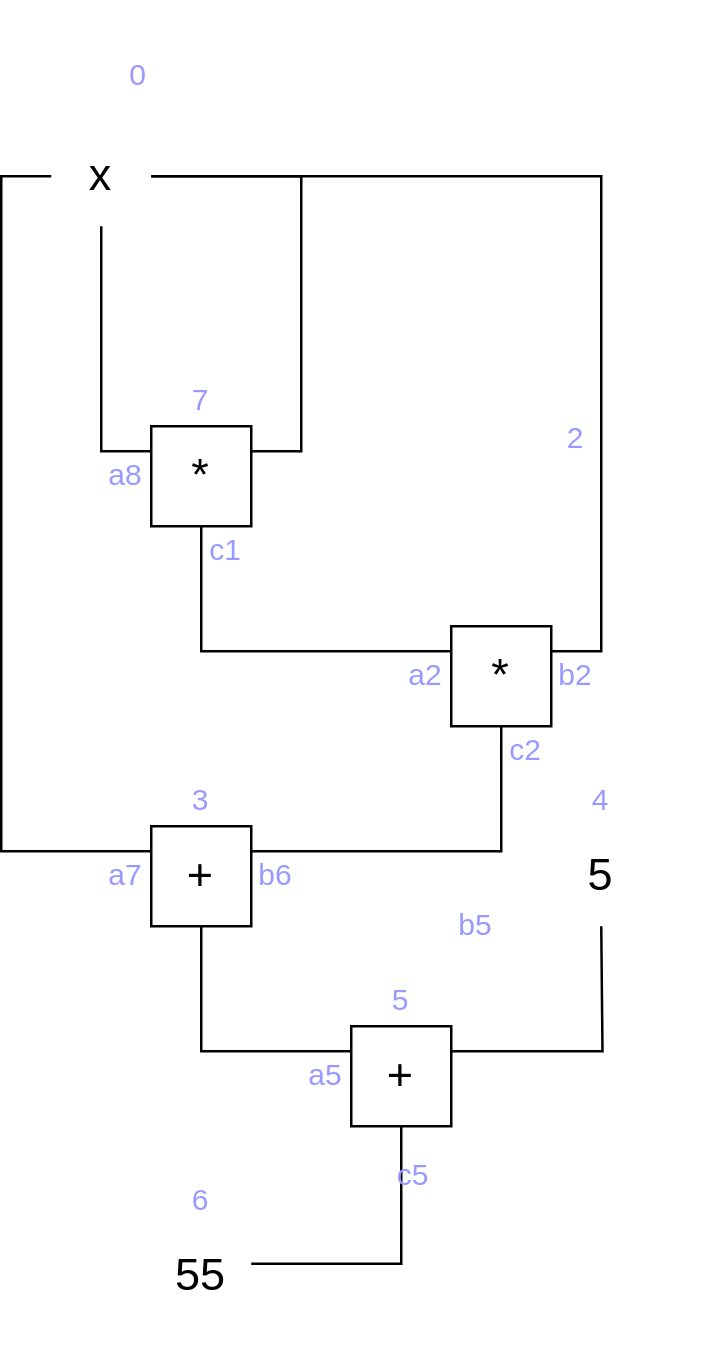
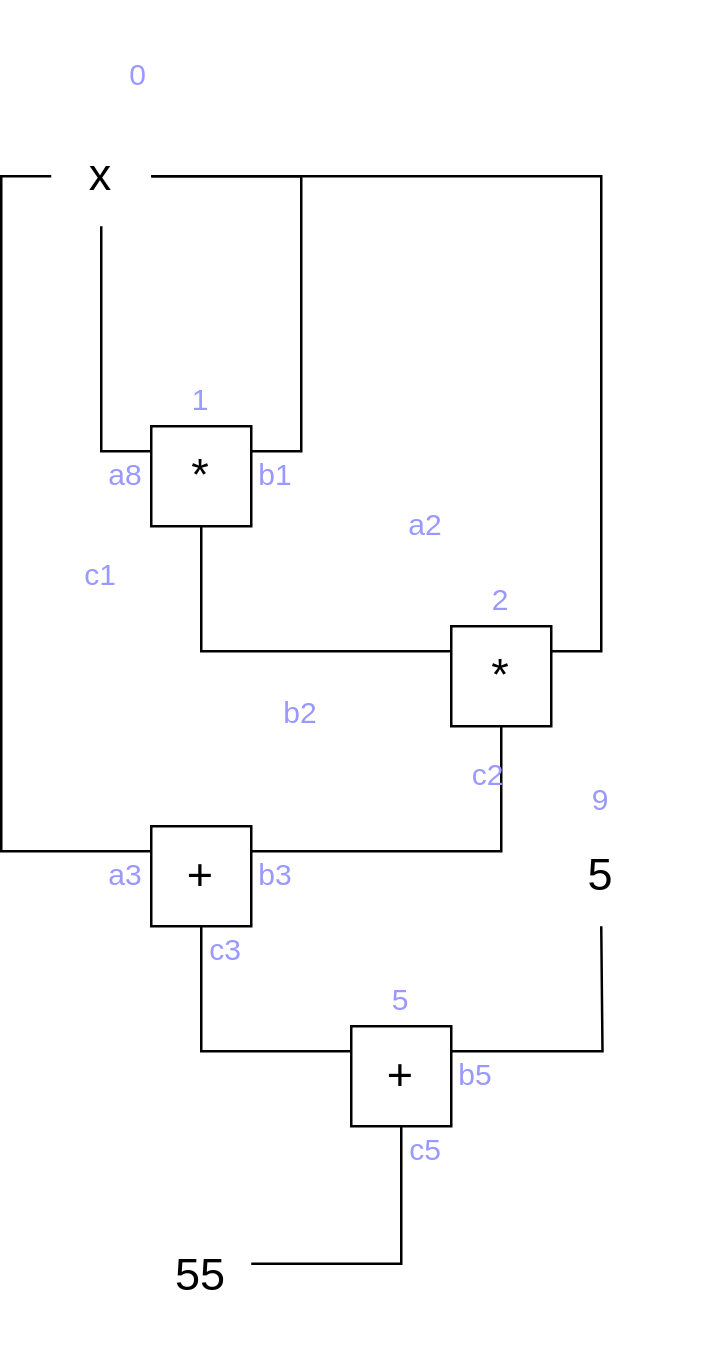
(201, 401) -> (201, 401)
(576, 439) -> (501, 601)
none -> (276, 476)
(226, 551) -> (101, 576)
(426, 676) -> (426, 526)
(576, 676) -> (301, 714)
(526, 751) -> (489, 776)
(201, 801) -> none
(601, 801) -> (601, 801)
(126, 876) -> (126, 876)
(276, 876) -> (276, 876)
(476, 926) -> (476, 1076)
none -> (226, 951)
(326, 1076) -> none
(414, 1176) -> (426, 1151)
(201, 1201) -> none
